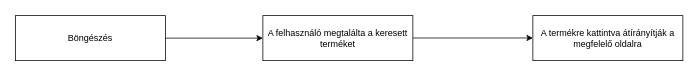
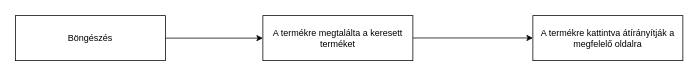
(338, 38) -> (338, 38)
